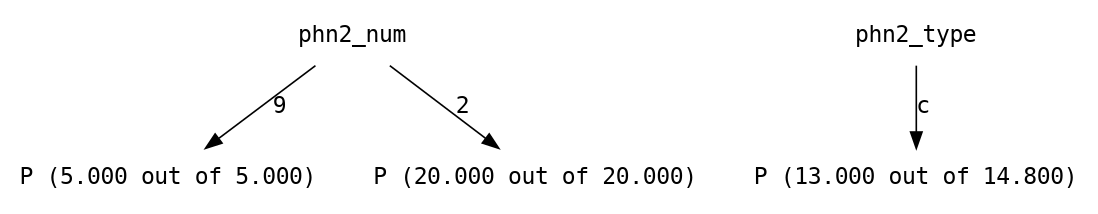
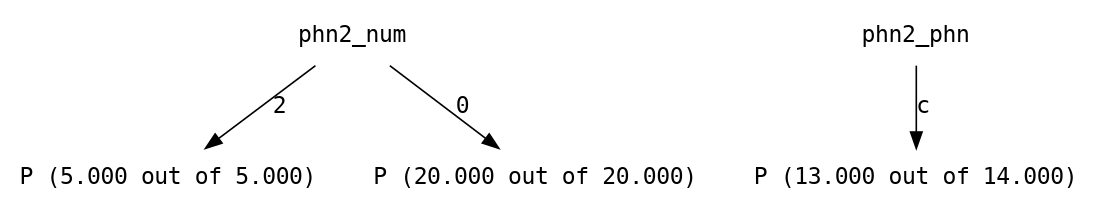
(916, 36) -> (916, 36)
(280, 107) -> (280, 107)
(463, 107) -> (463, 107)
(916, 178) -> (916, 178)
